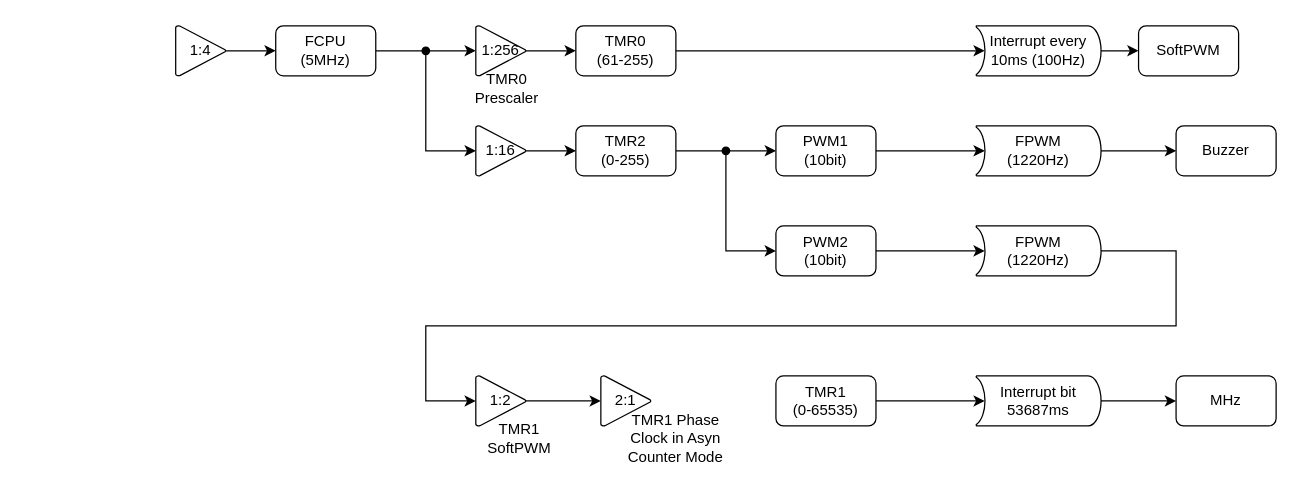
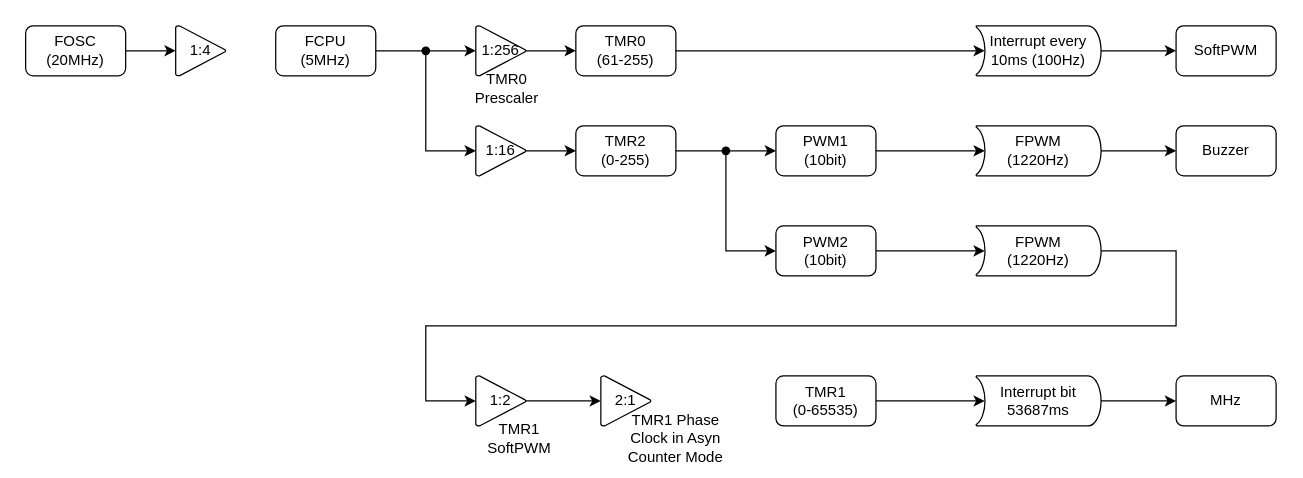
none -> (76, 51)
none -> (147, 51)
(247, 51) -> none
(1188, 51) -> (1226, 51)
